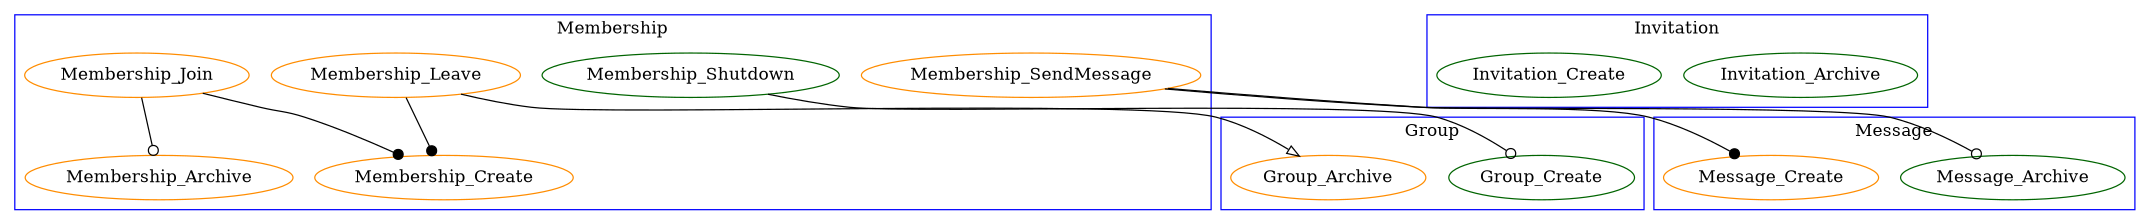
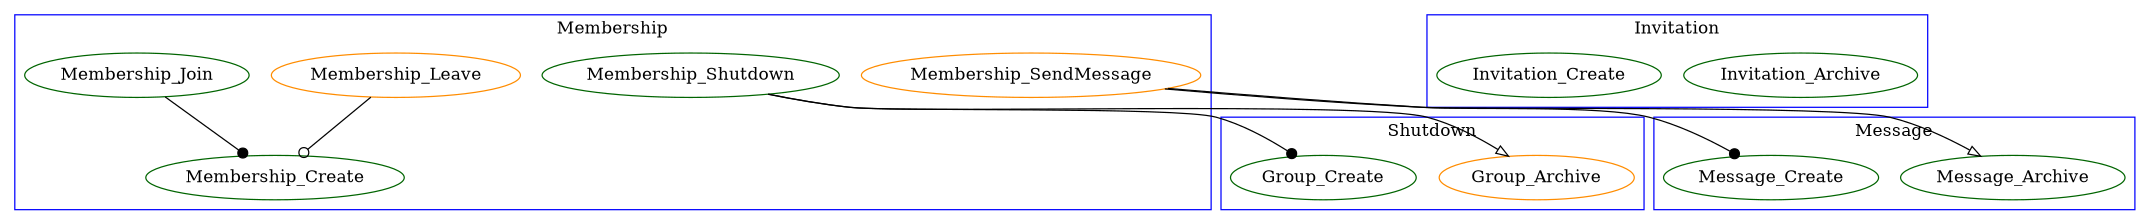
(137, 75) -> (137, 75)
(1234, 108) -> (1031, 110)
(1572, 108) -> (1570, 108)
(794, 109) -> (1229, 109)
(418, 122) -> (339, 123)
(1433, 131) -> (1433, 131)
(159, 178) -> none
(444, 178) -> (275, 178)
(1771, 178) -> (1771, 178)
